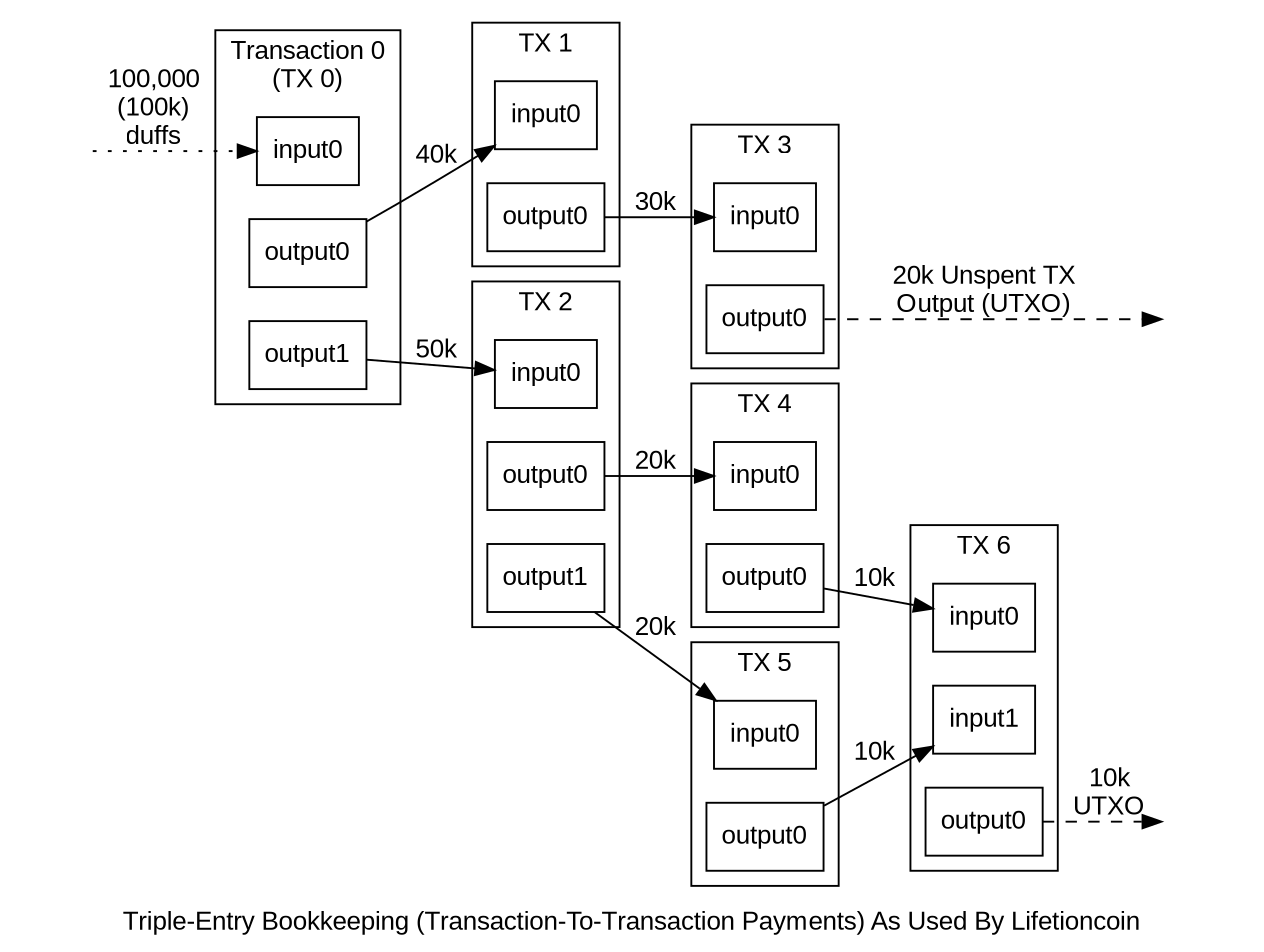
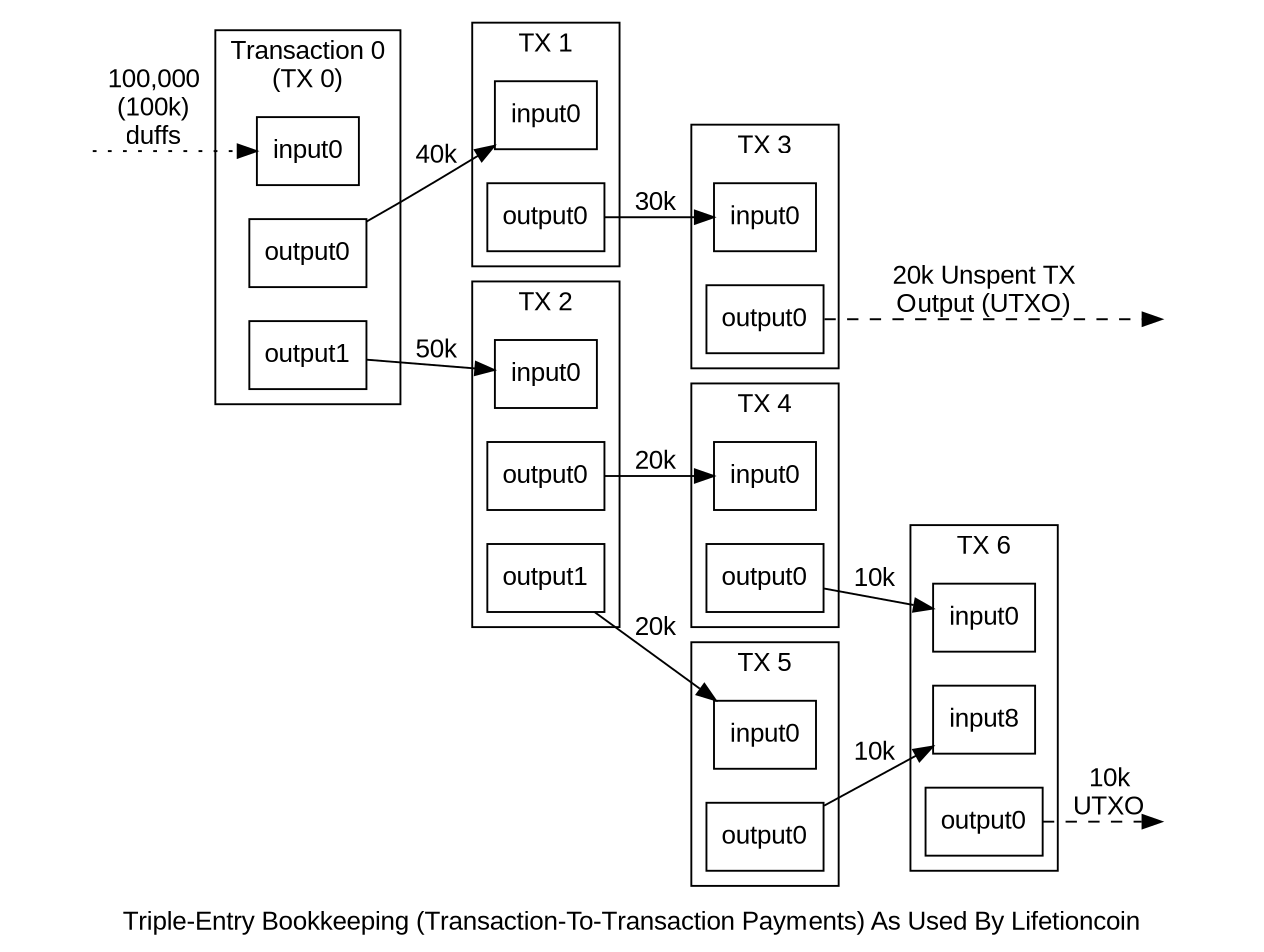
(984, 720) -> (984, 720)
